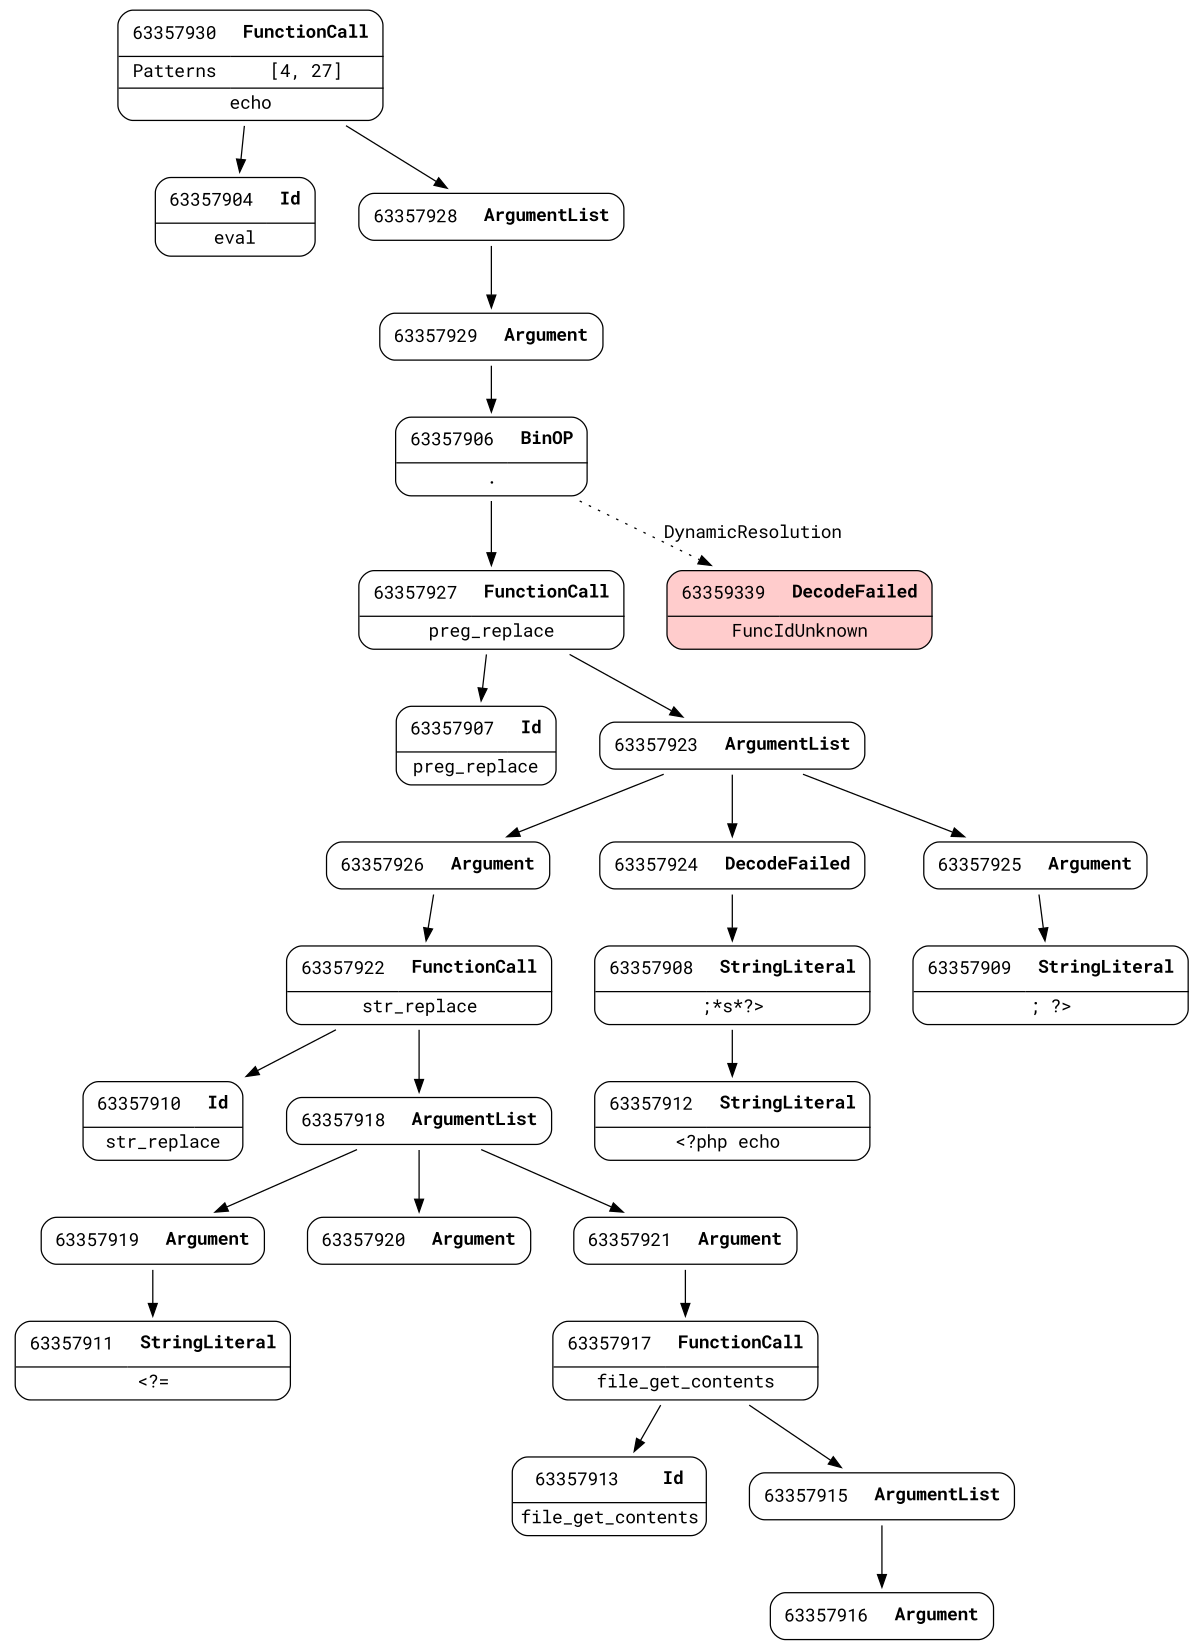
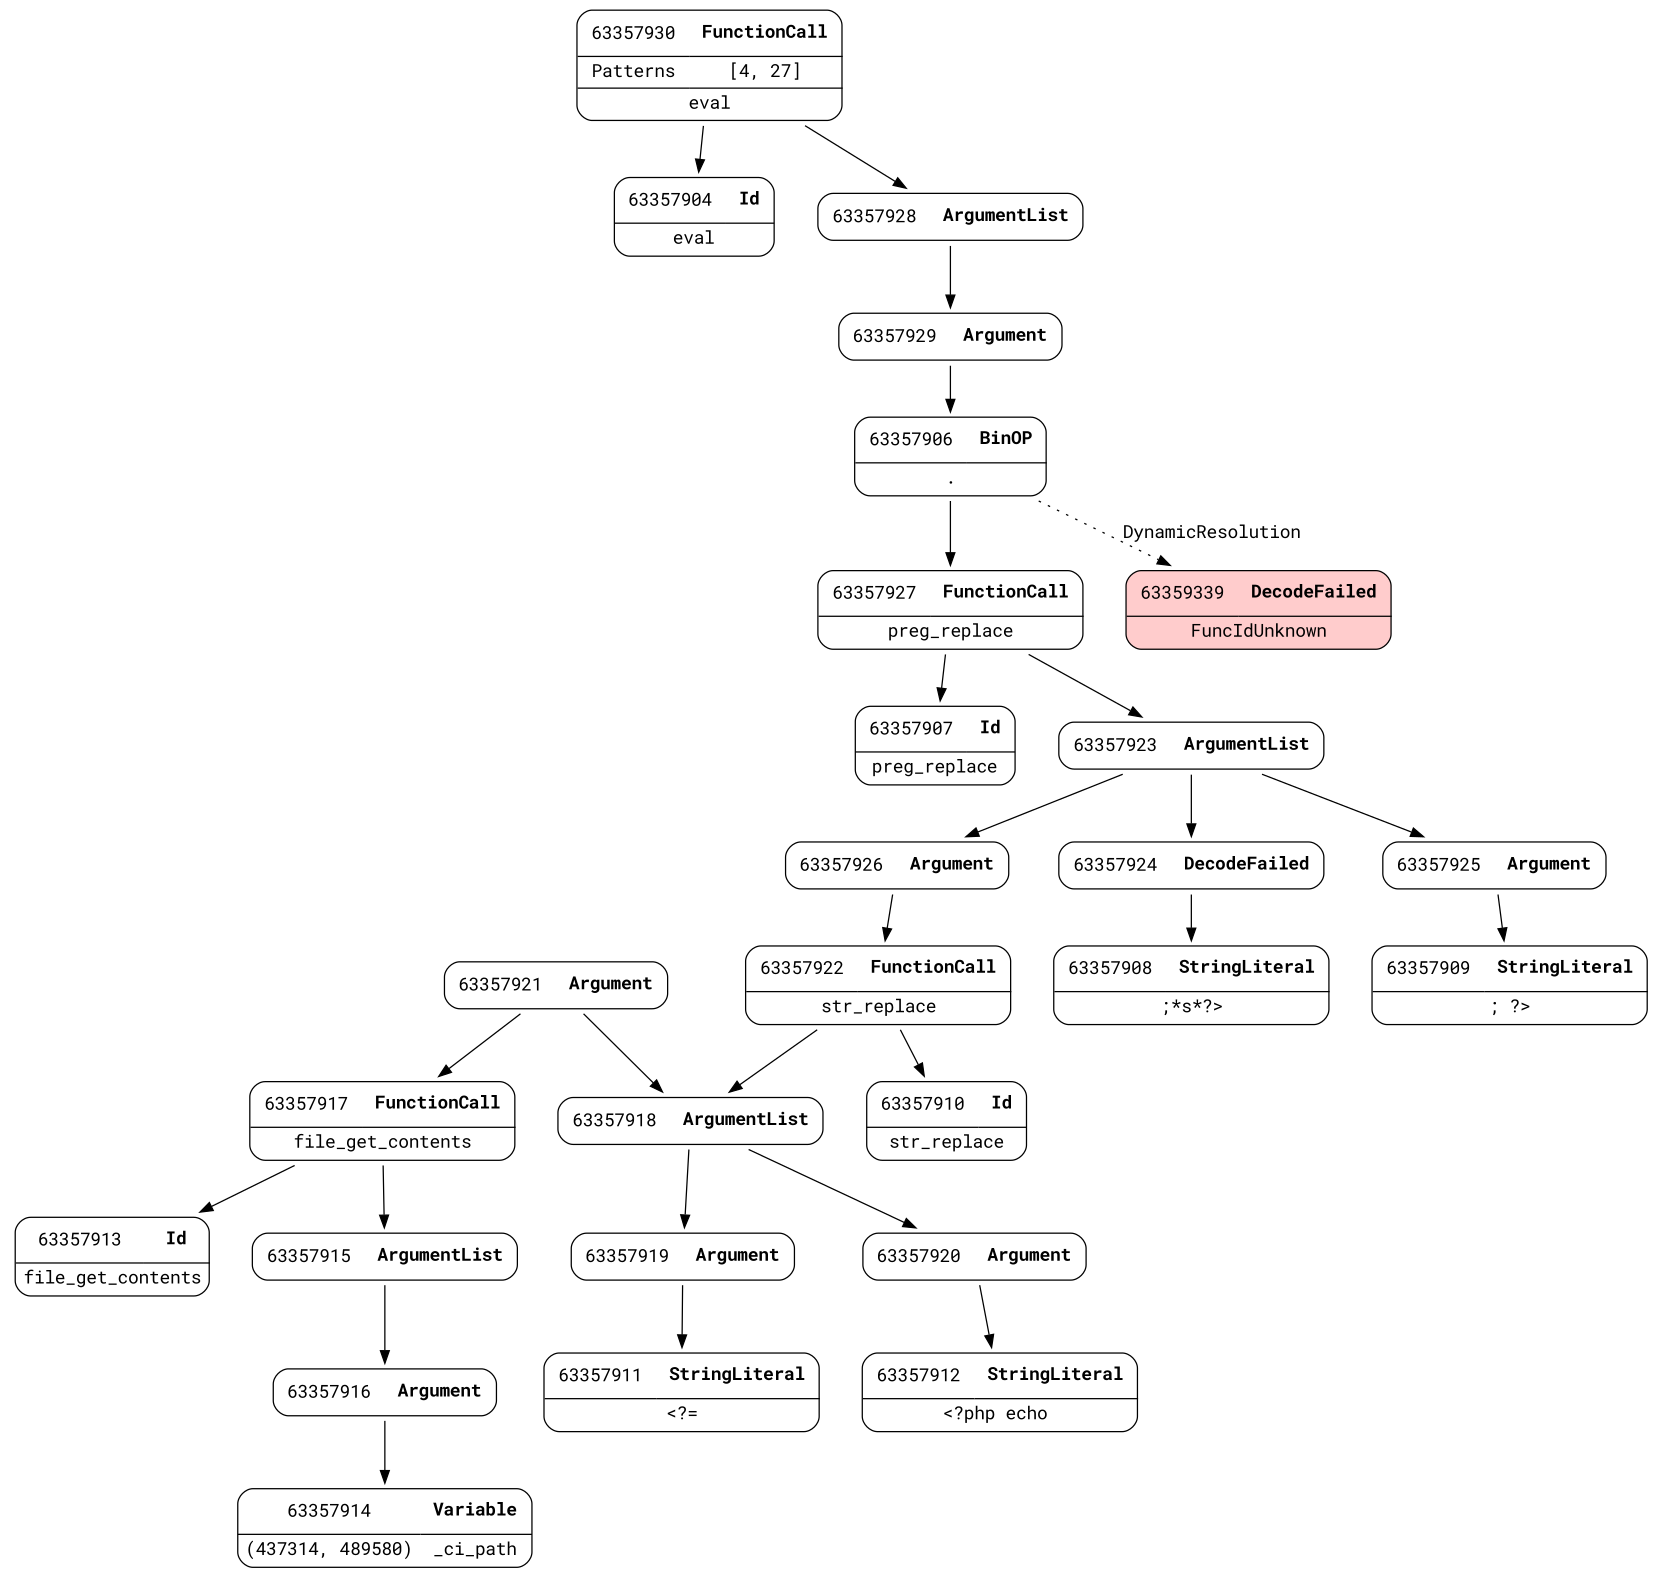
(251, 103) -> (710, 103)
(732, 1047) -> (984, 1310)
(546, 1178) -> (618, 1048)
none -> (385, 1528)
